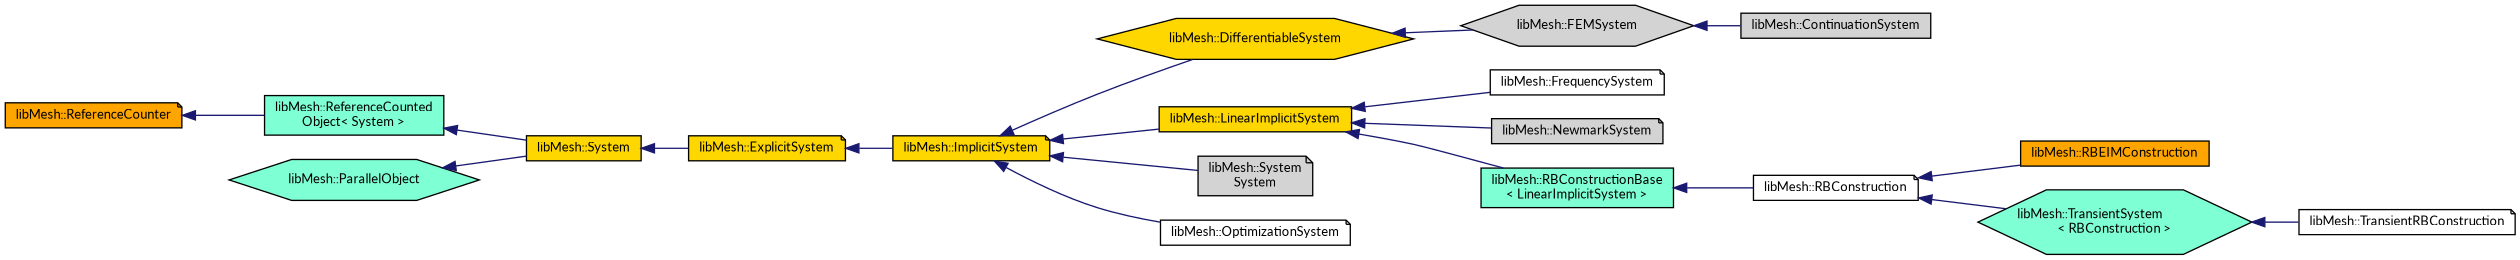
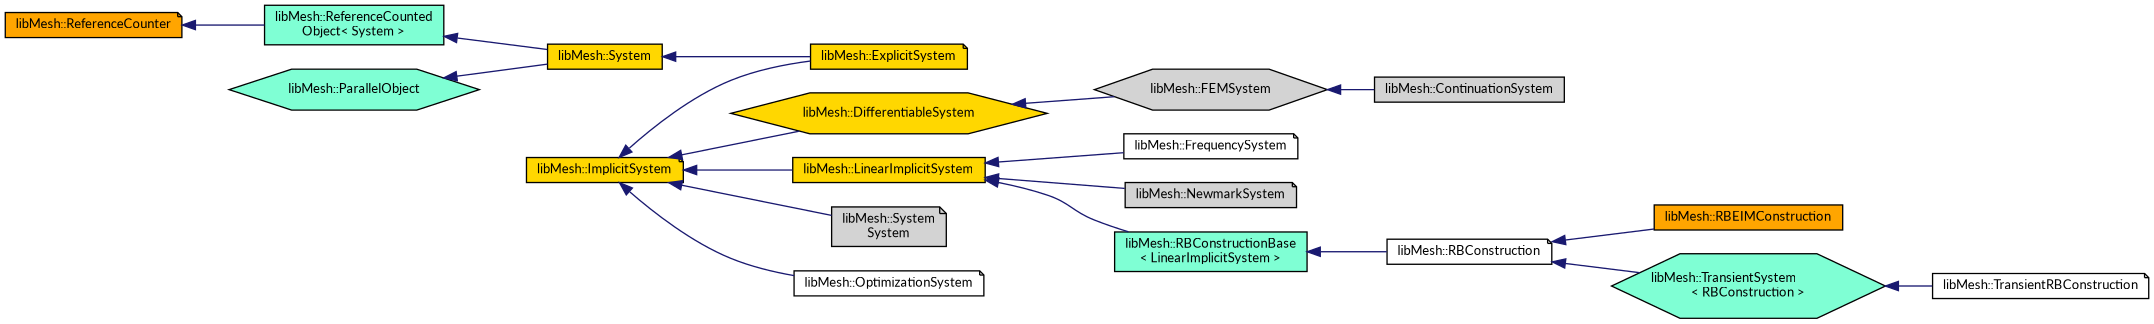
(876, 148) -> (713, 89)
